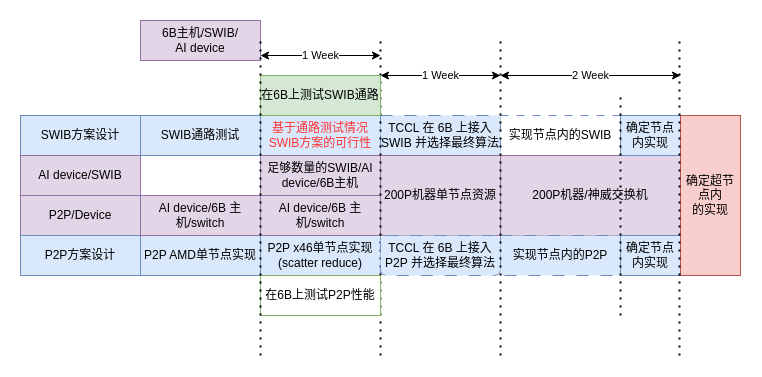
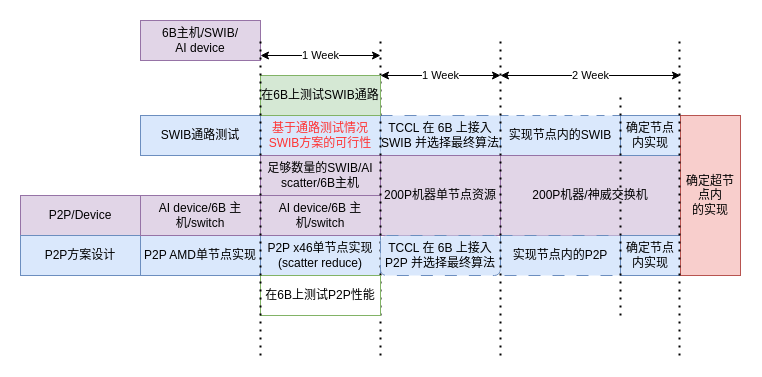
(81, 136) -> none
(561, 136) -> (561, 136)
(81, 176) -> none
(321, 176) -> (321, 176)
